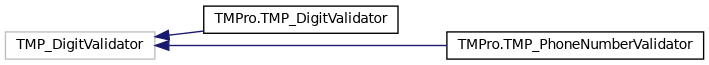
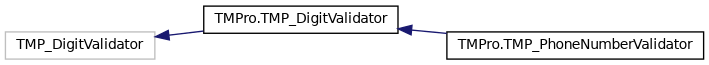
(308, 46) -> (429, 32)
